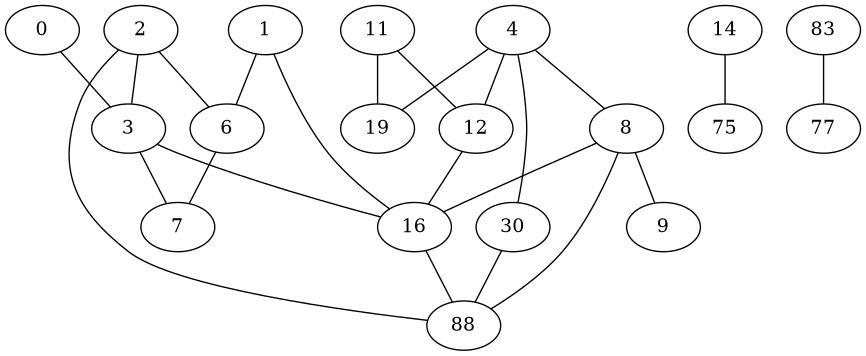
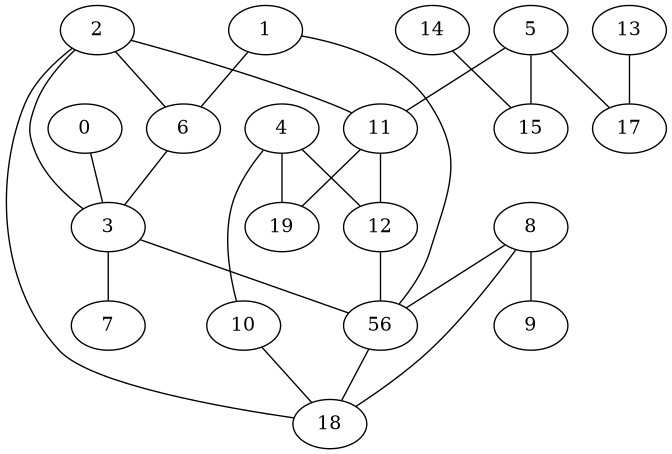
none -> (531, 30)
(824, 30) -> (629, 30)
none -> (243, 73)
(570, 80) -> none
(725, 129) -> (531, 129)
(824, 129) -> (629, 129)
(202, 178) -> (146, 178)
(415, 227) -> (380, 326)
(513, 227) -> (244, 326)
(464, 326) -> (330, 424)
